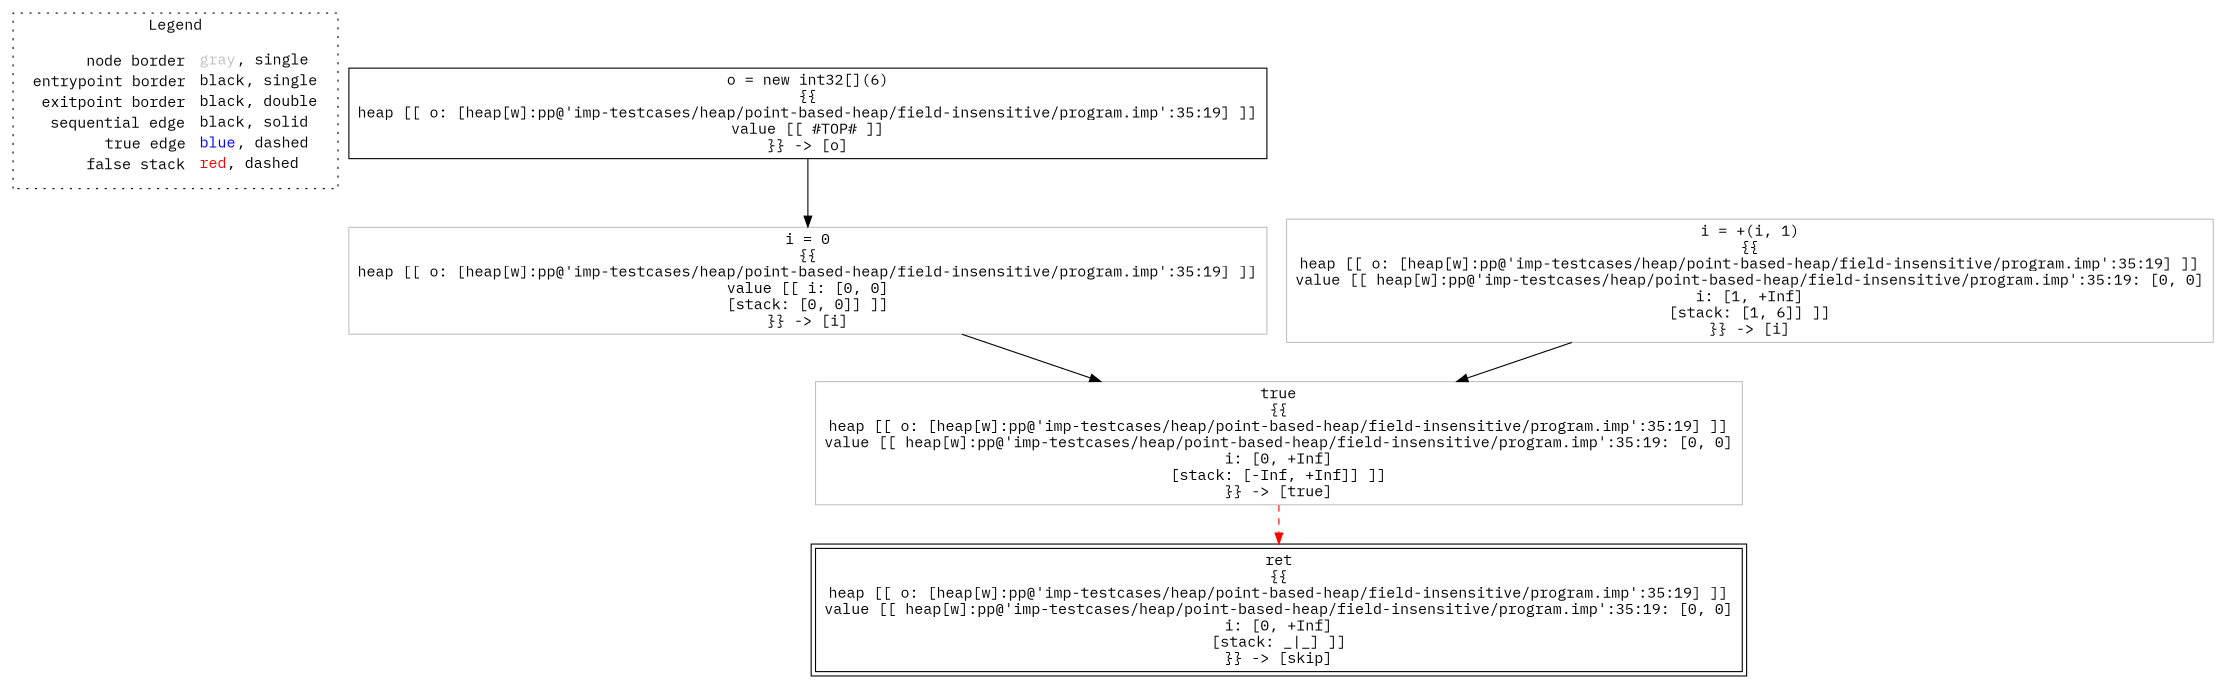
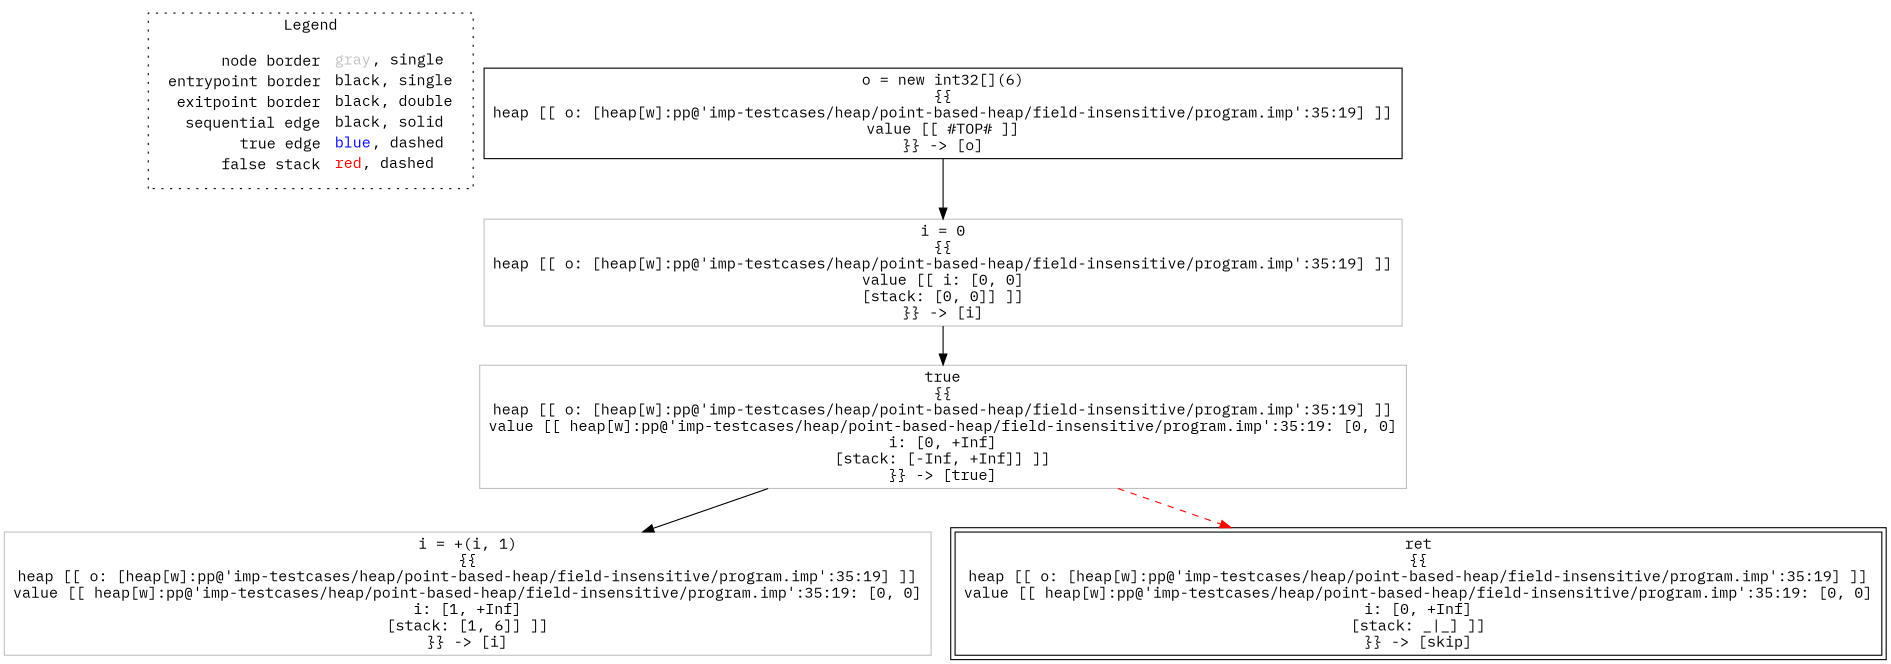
(1520, 360) -> (711, 508)
